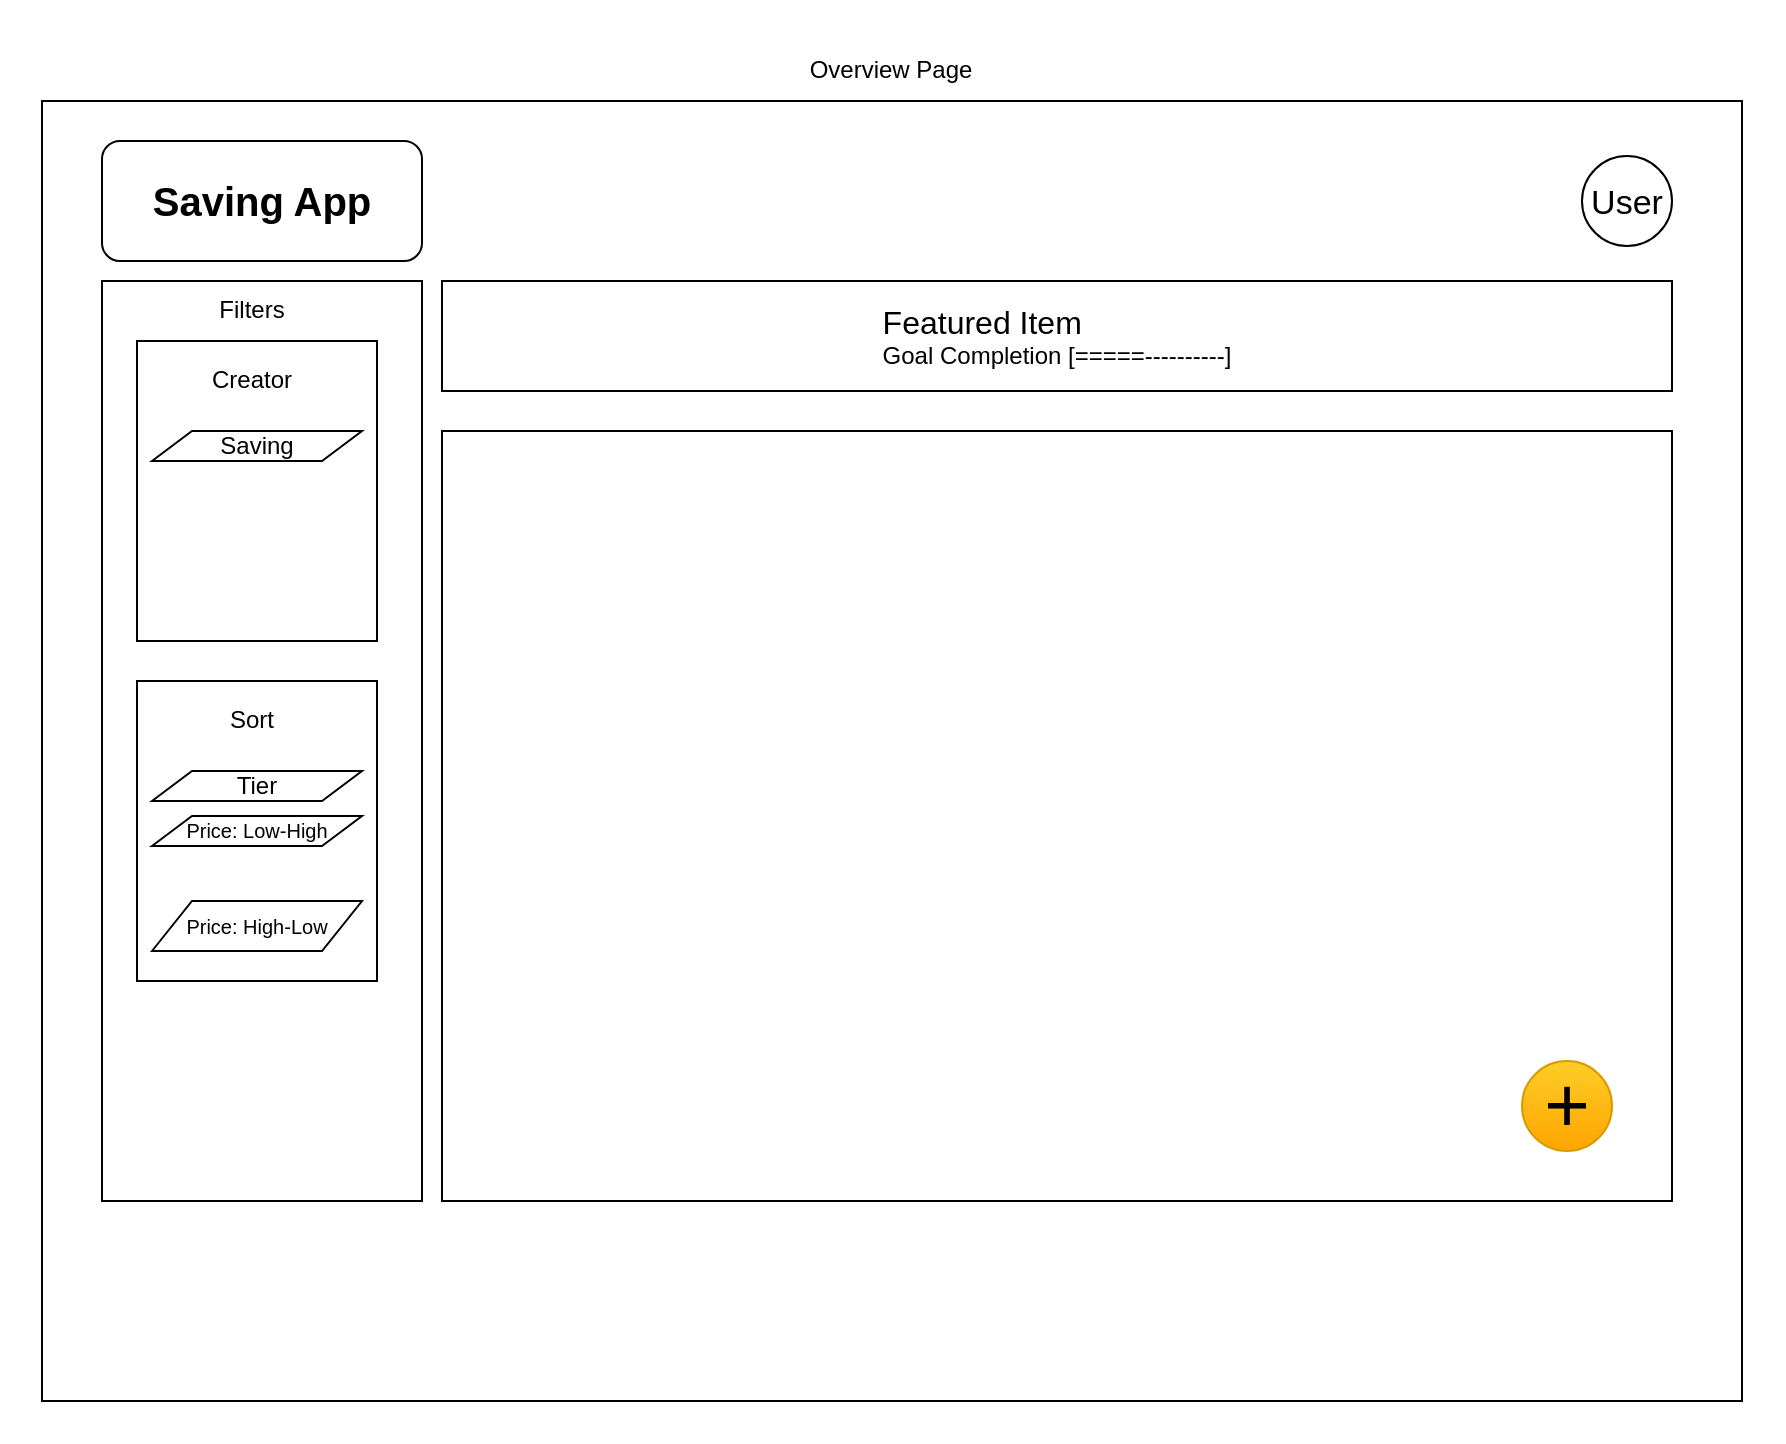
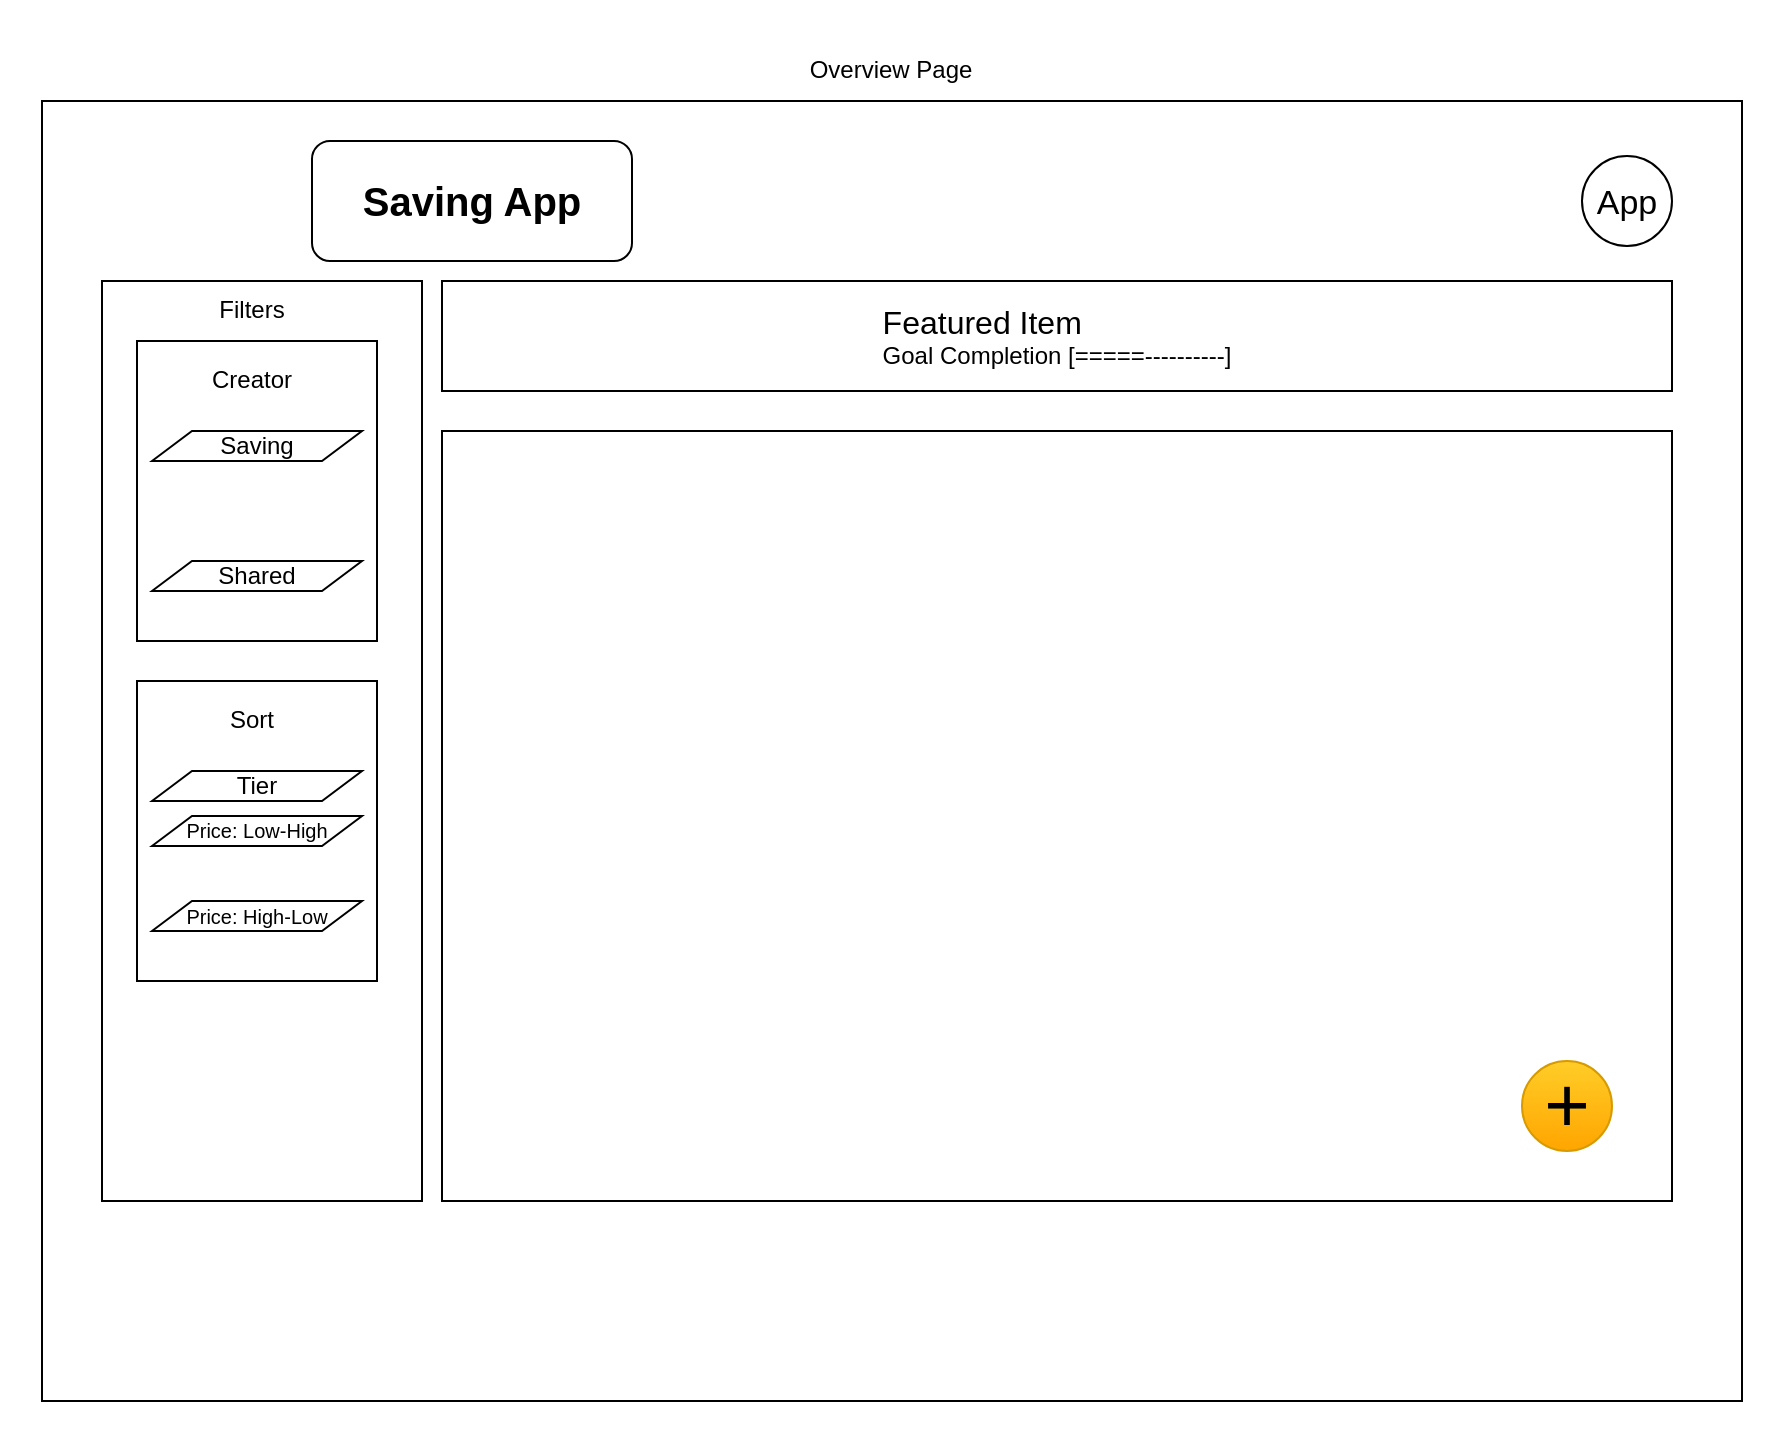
(262, 201) -> (472, 201)
(1628, 201) -> (1628, 201)
none -> (257, 576)
(257, 926) -> (257, 916)
